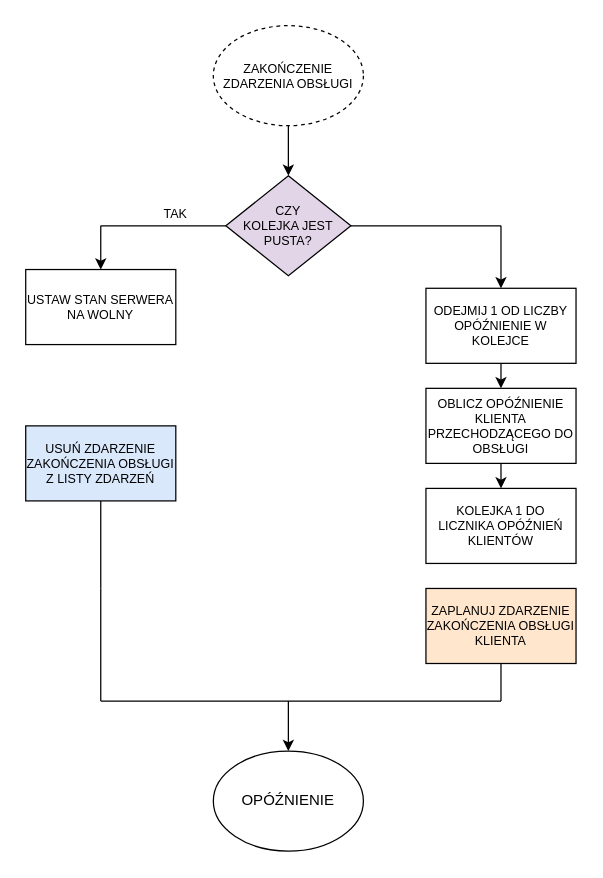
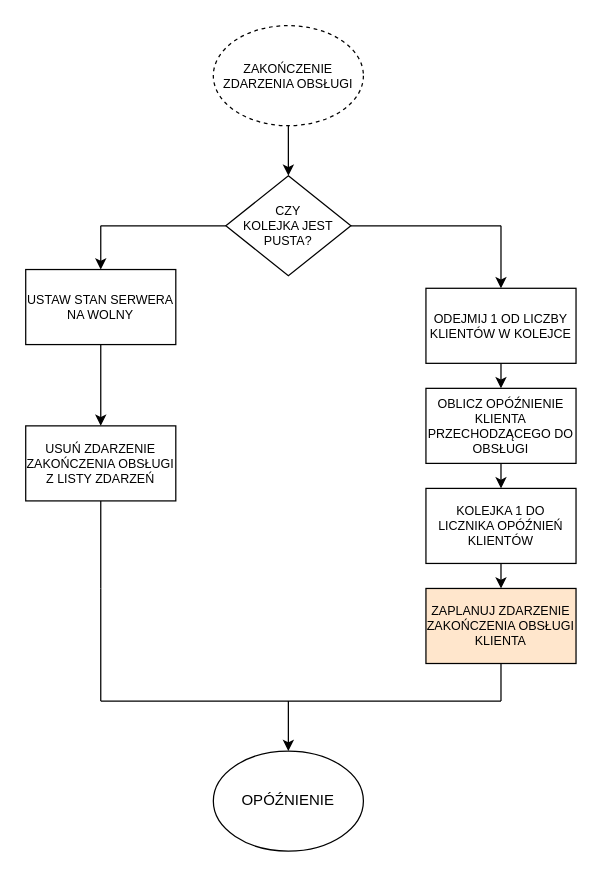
(176, 213) -> none
(288, 226) -> (288, 226)
(501, 326) -> (501, 326)
none -> (101, 381)
(101, 463) -> (101, 463)
none -> (501, 571)
